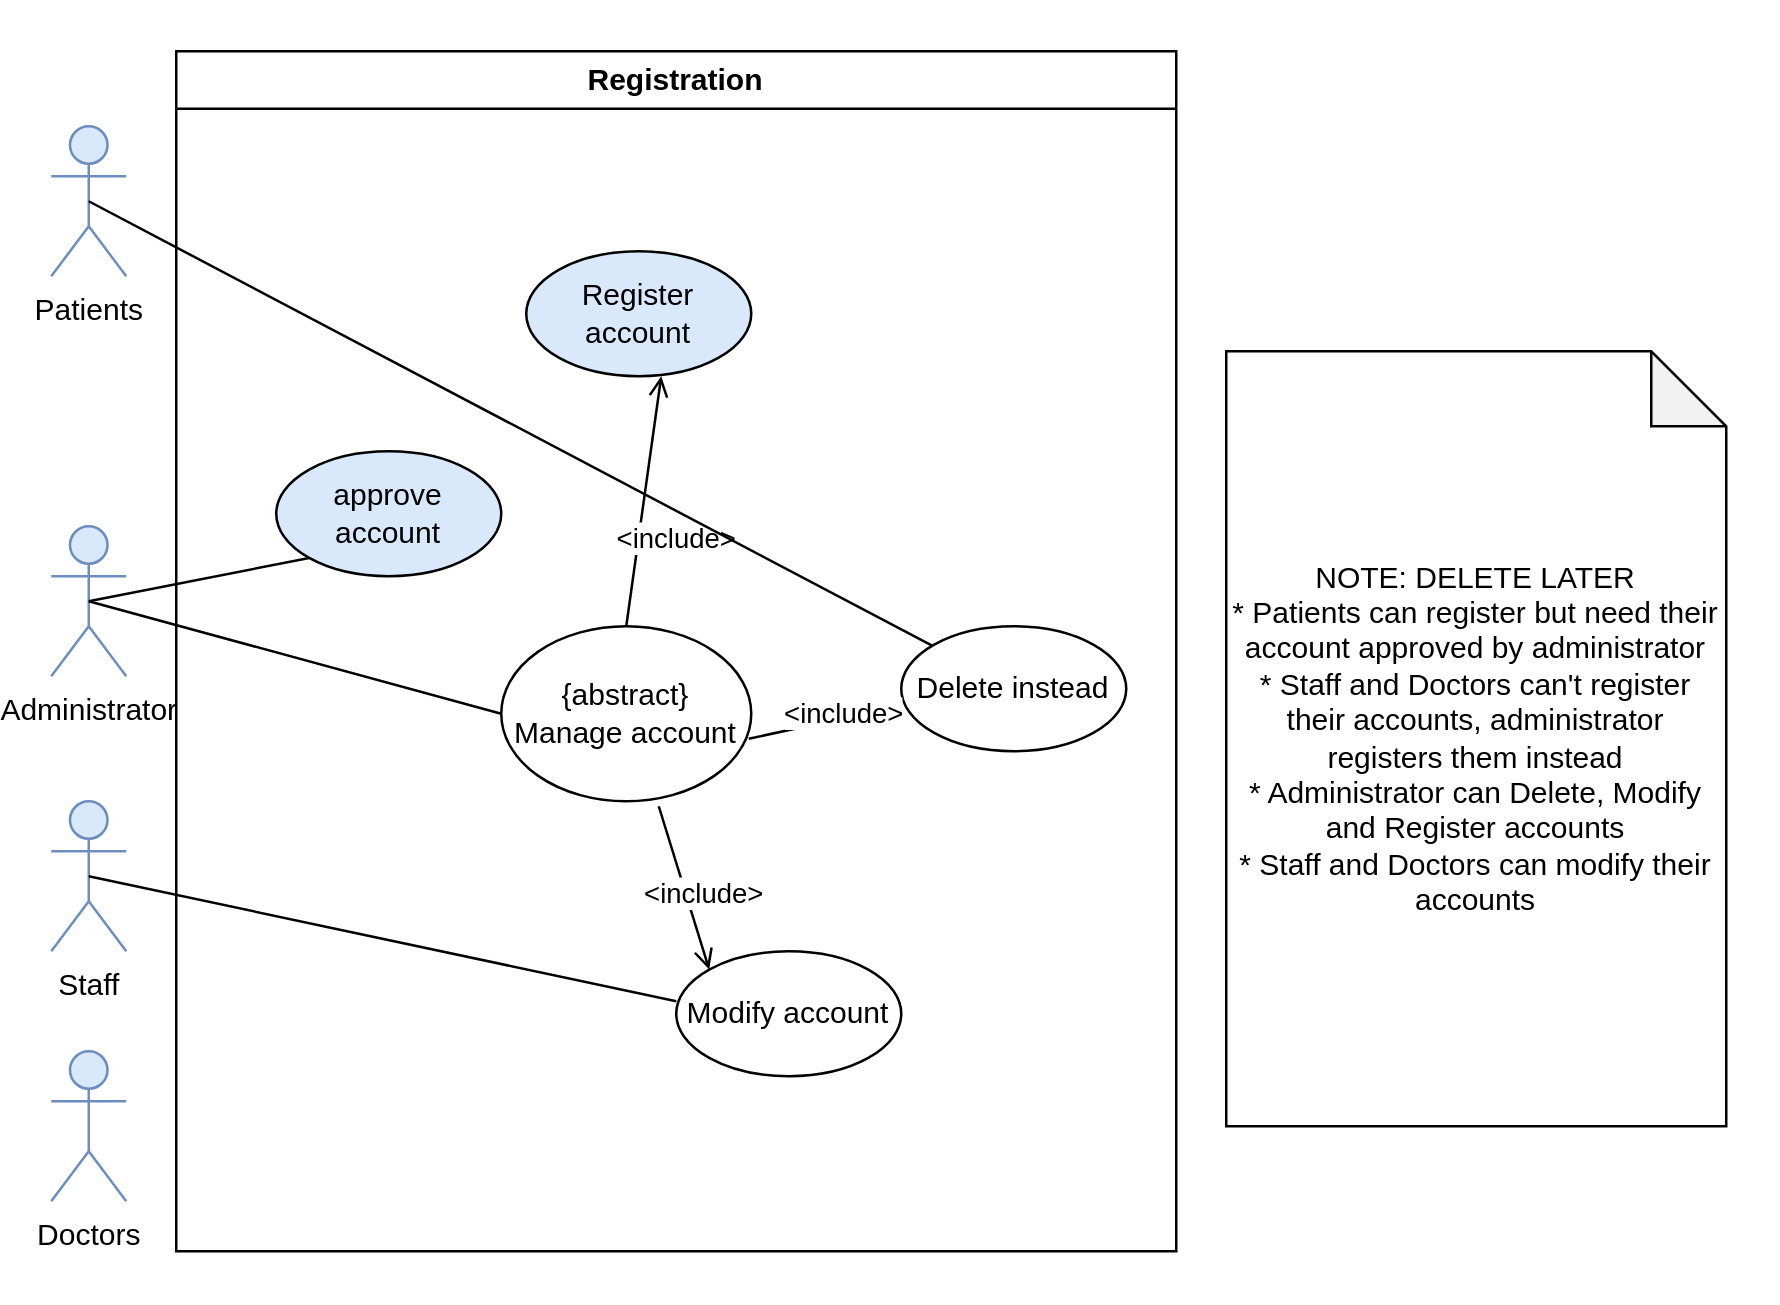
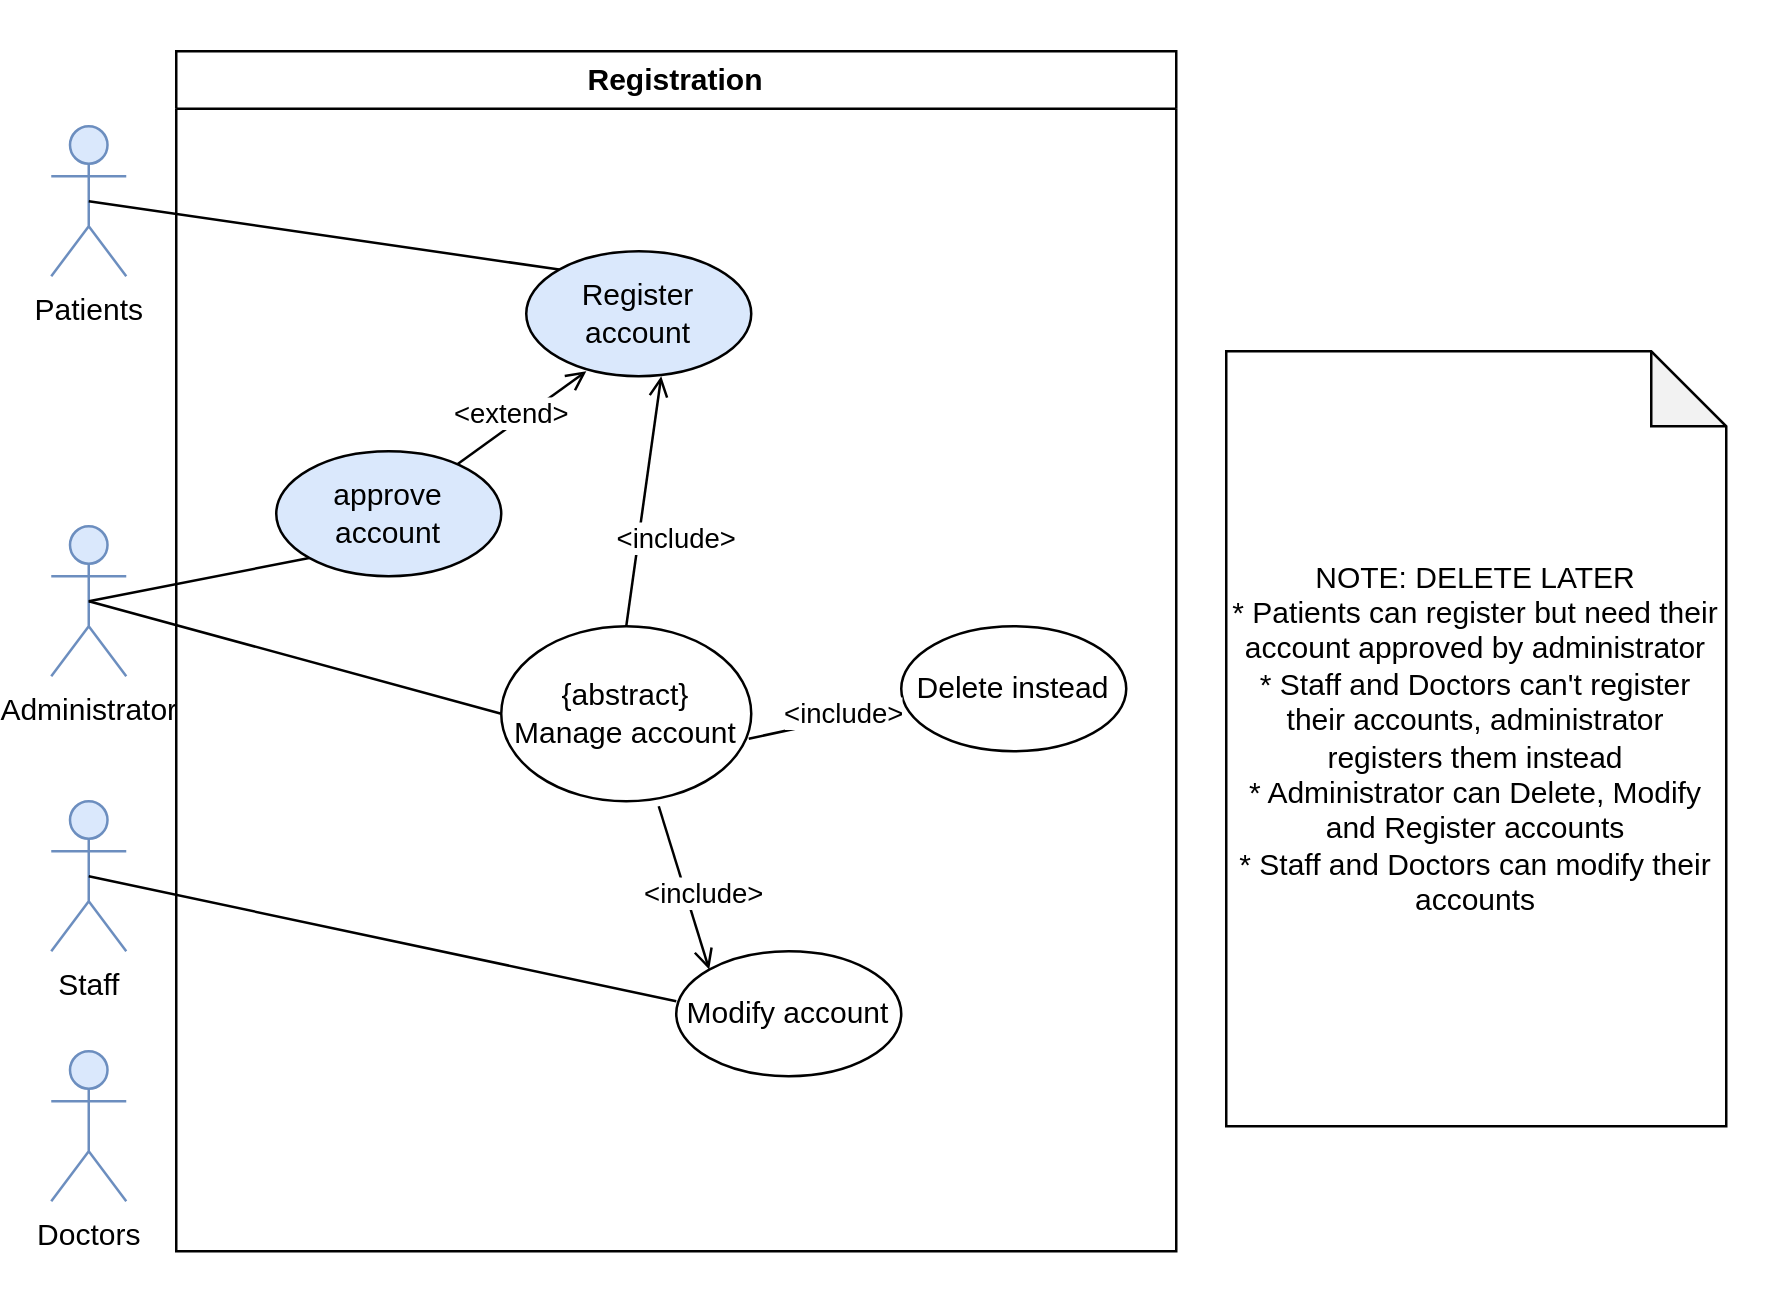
(345, 336) -> (370, 242)
none -> (483, 446)
